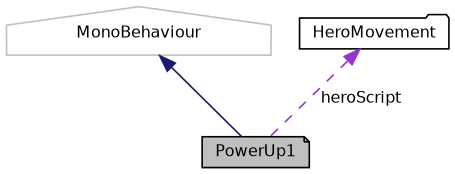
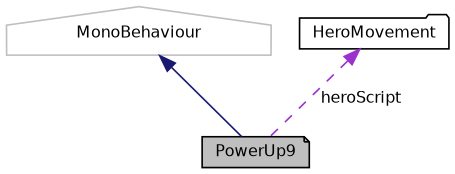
(256, 152) -> (256, 152)
